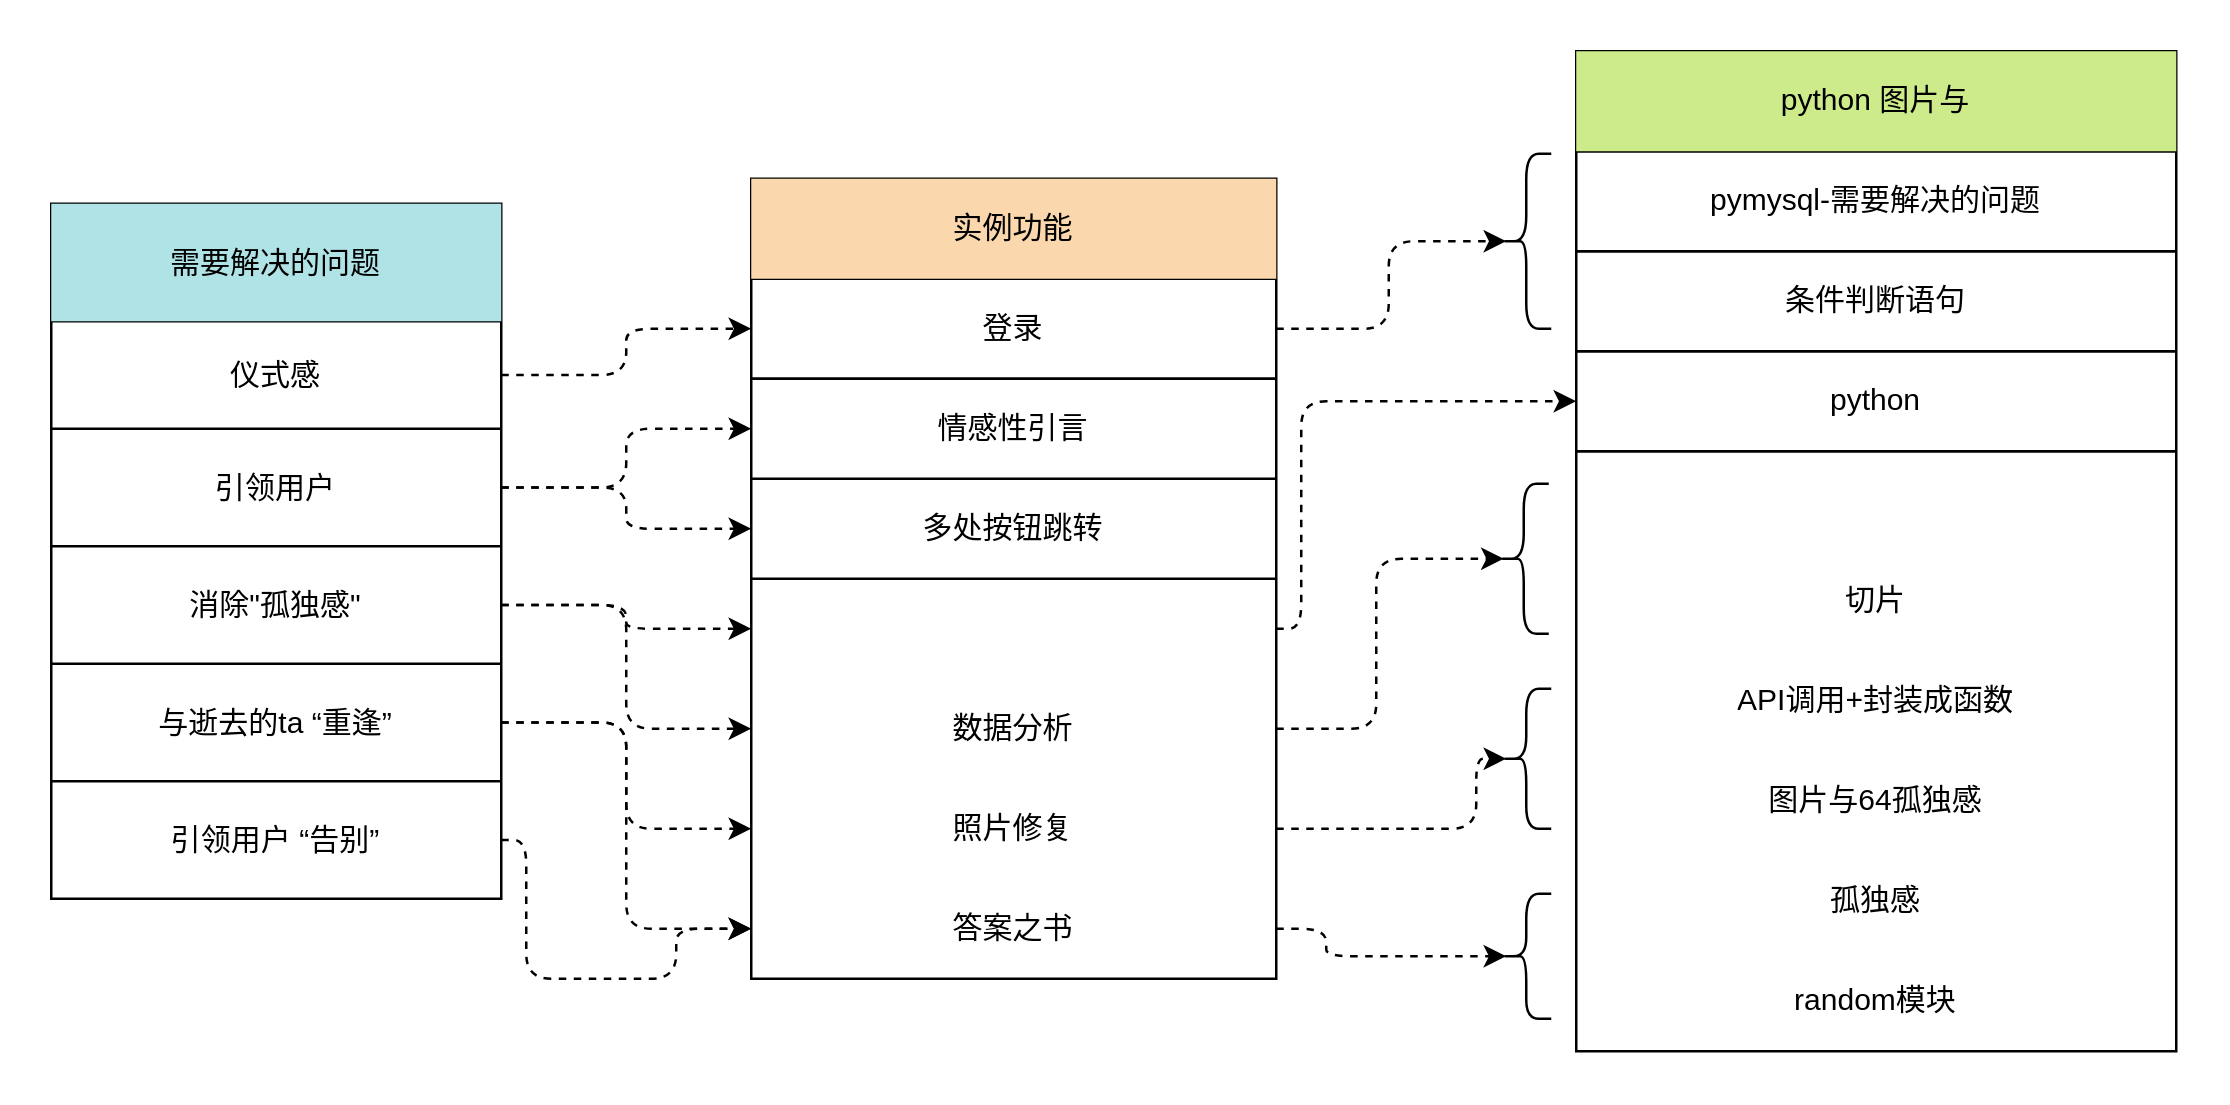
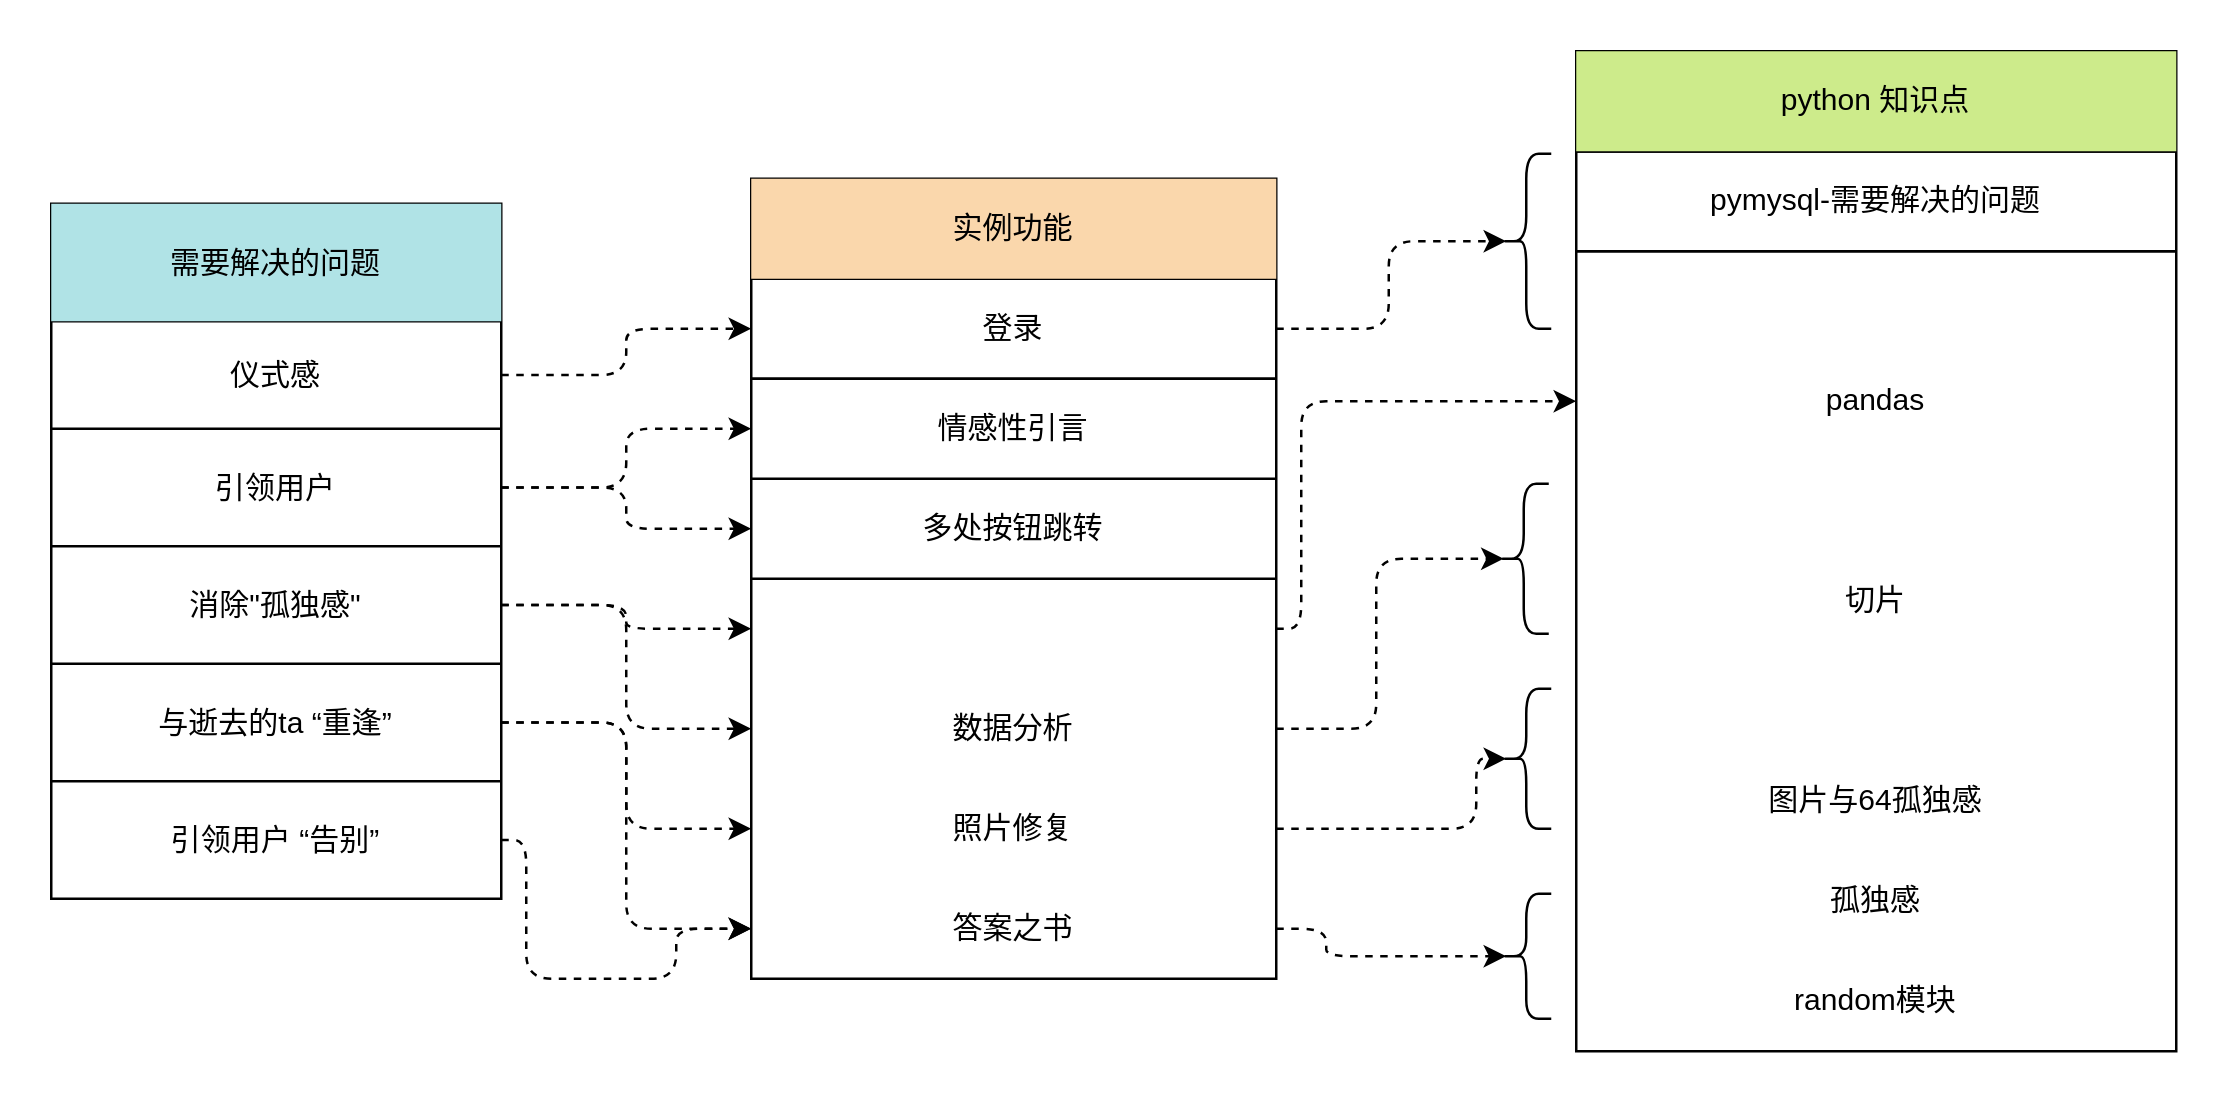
(1876, 101) -> (1876, 101)
(1876, 301) -> none
(1876, 401) -> (1876, 401)
(1876, 701) -> none
